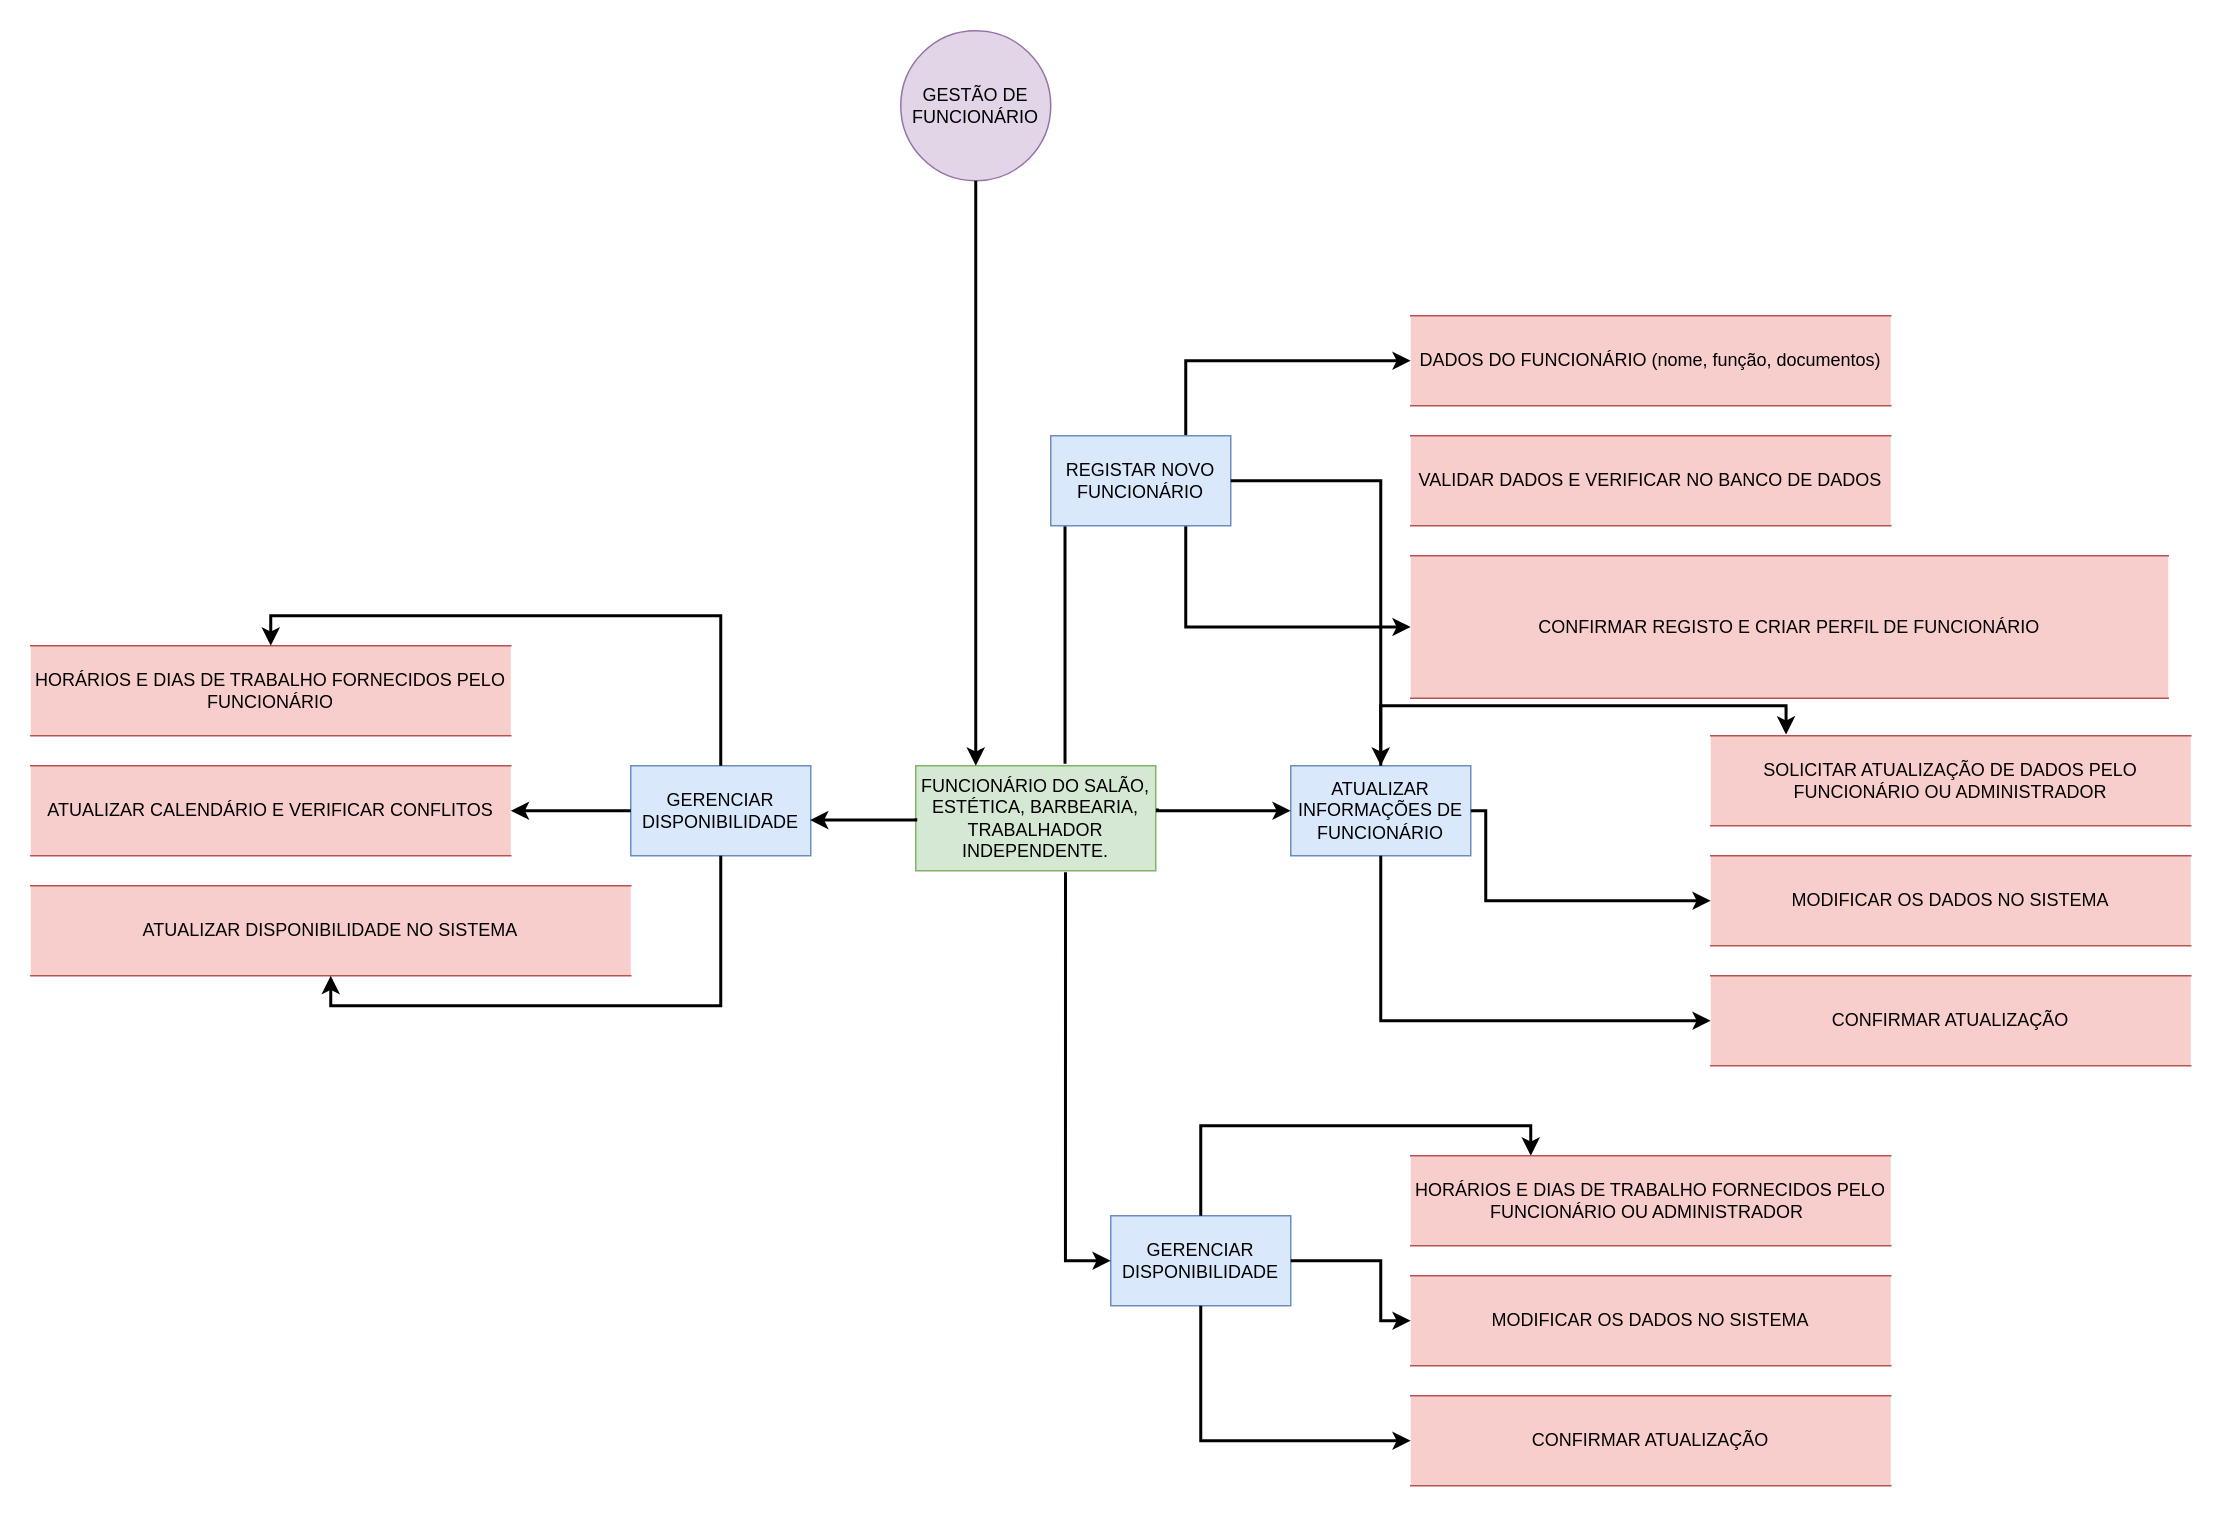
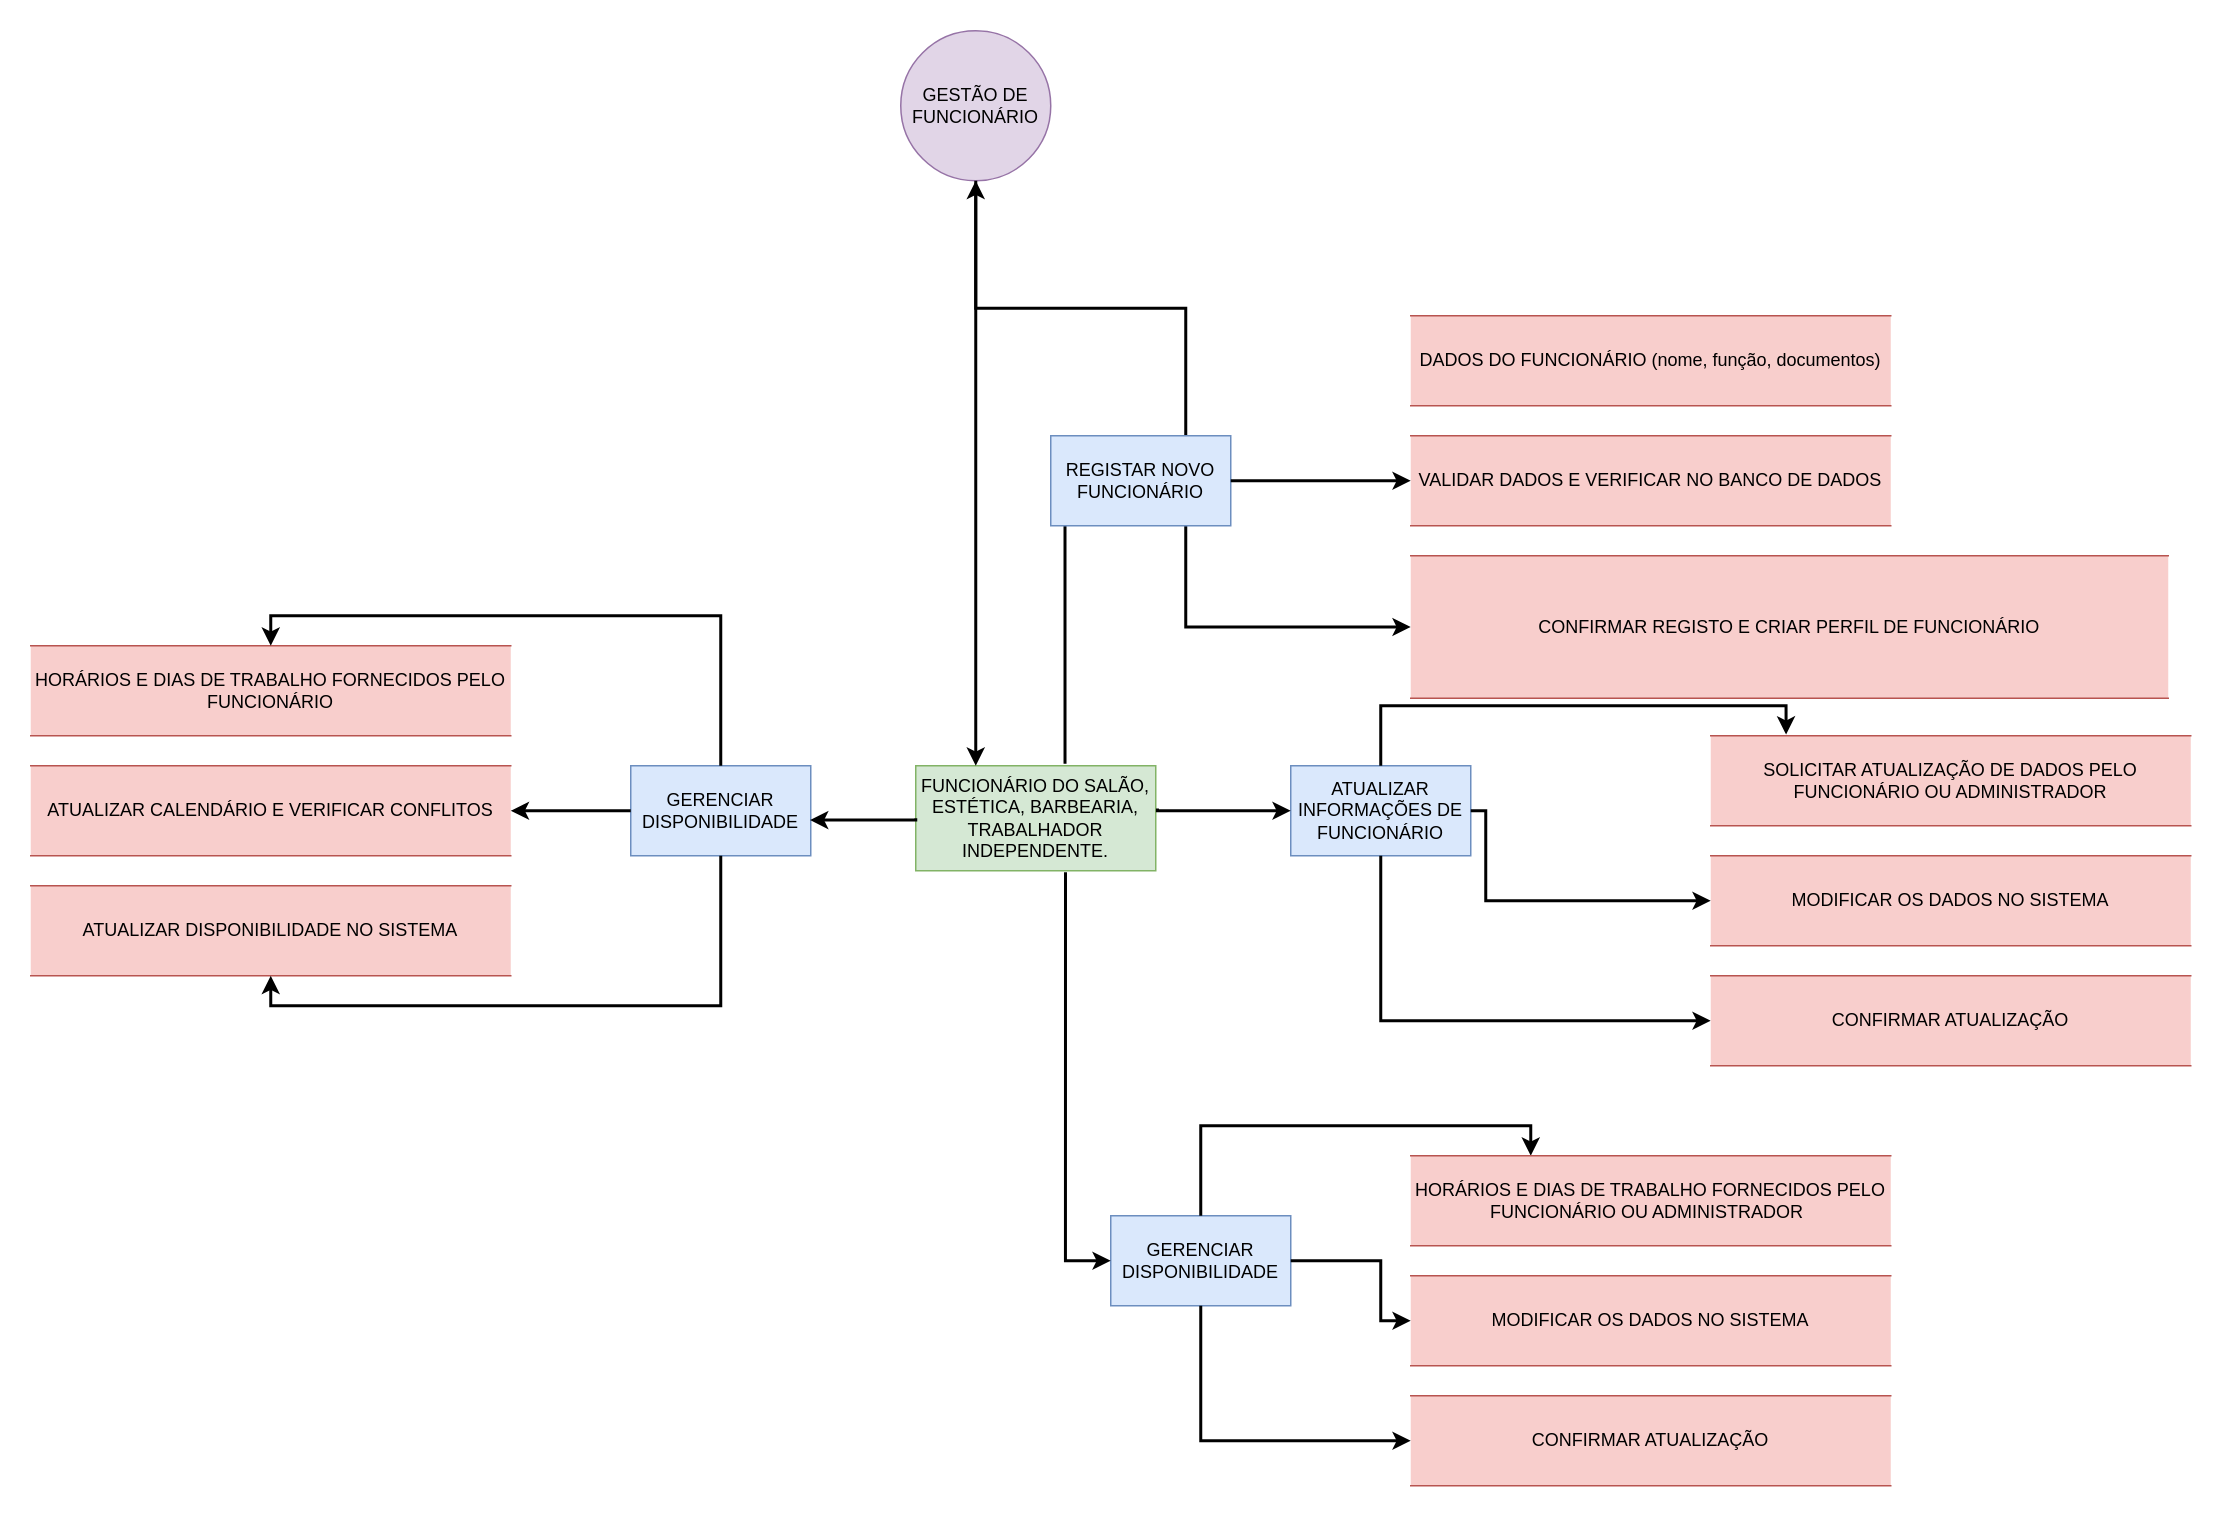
(1291, 361) -> (1110, 308)
(1381, 590) -> (1387, 481)
(331, 931) -> (271, 931)
